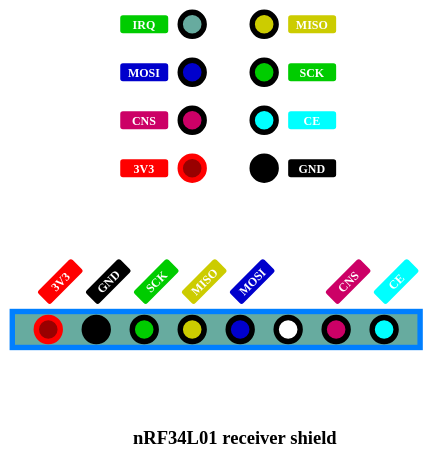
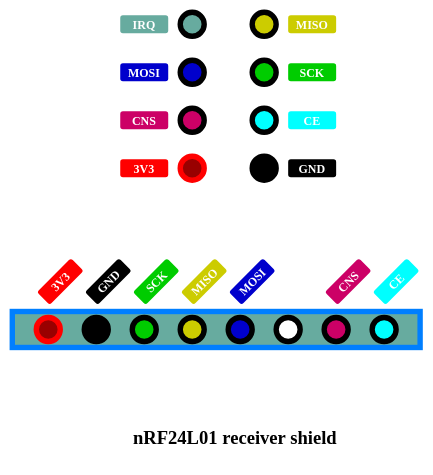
(144, 24) -> (144, 24)
(237, 438) -> (237, 438)
